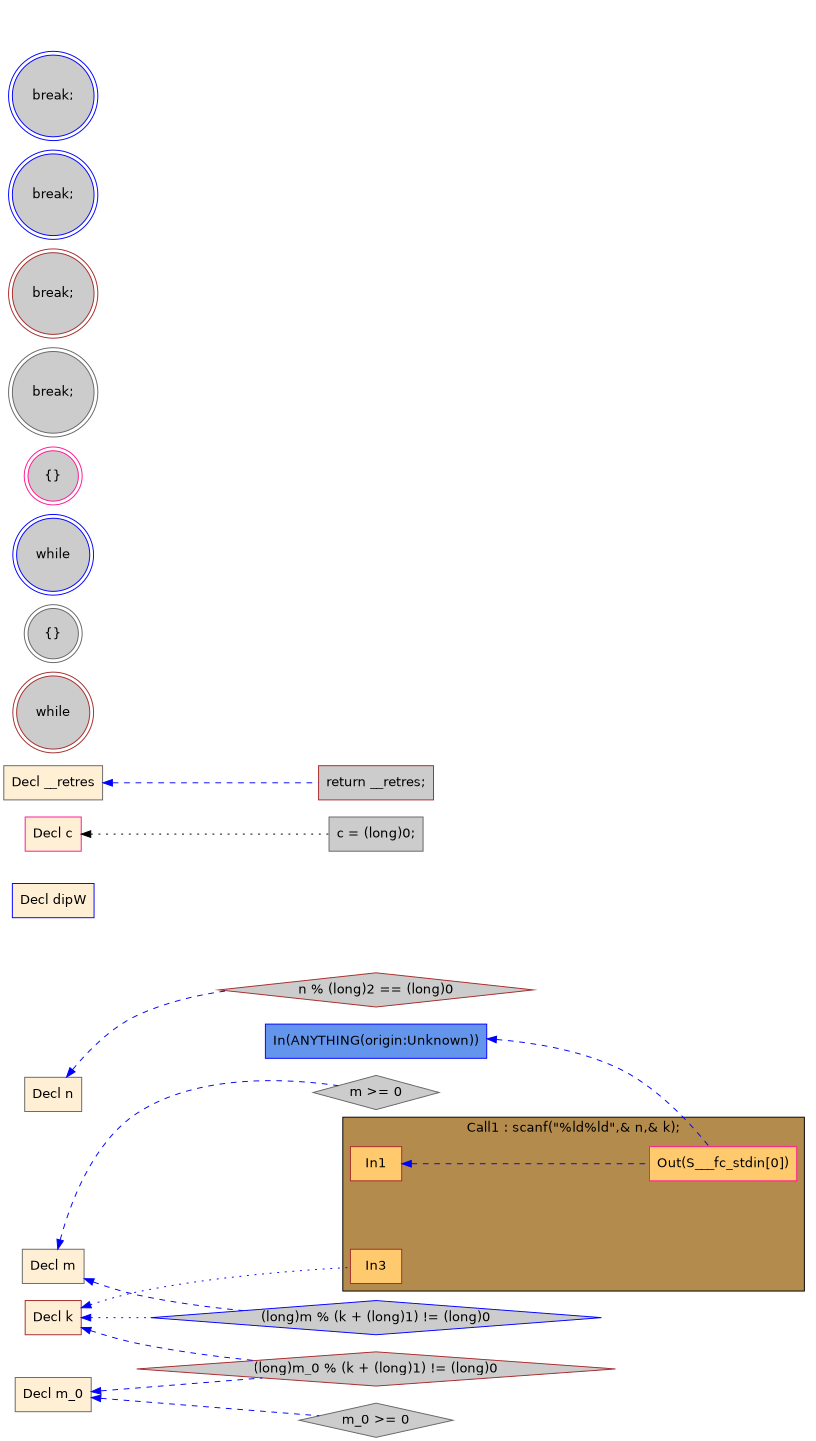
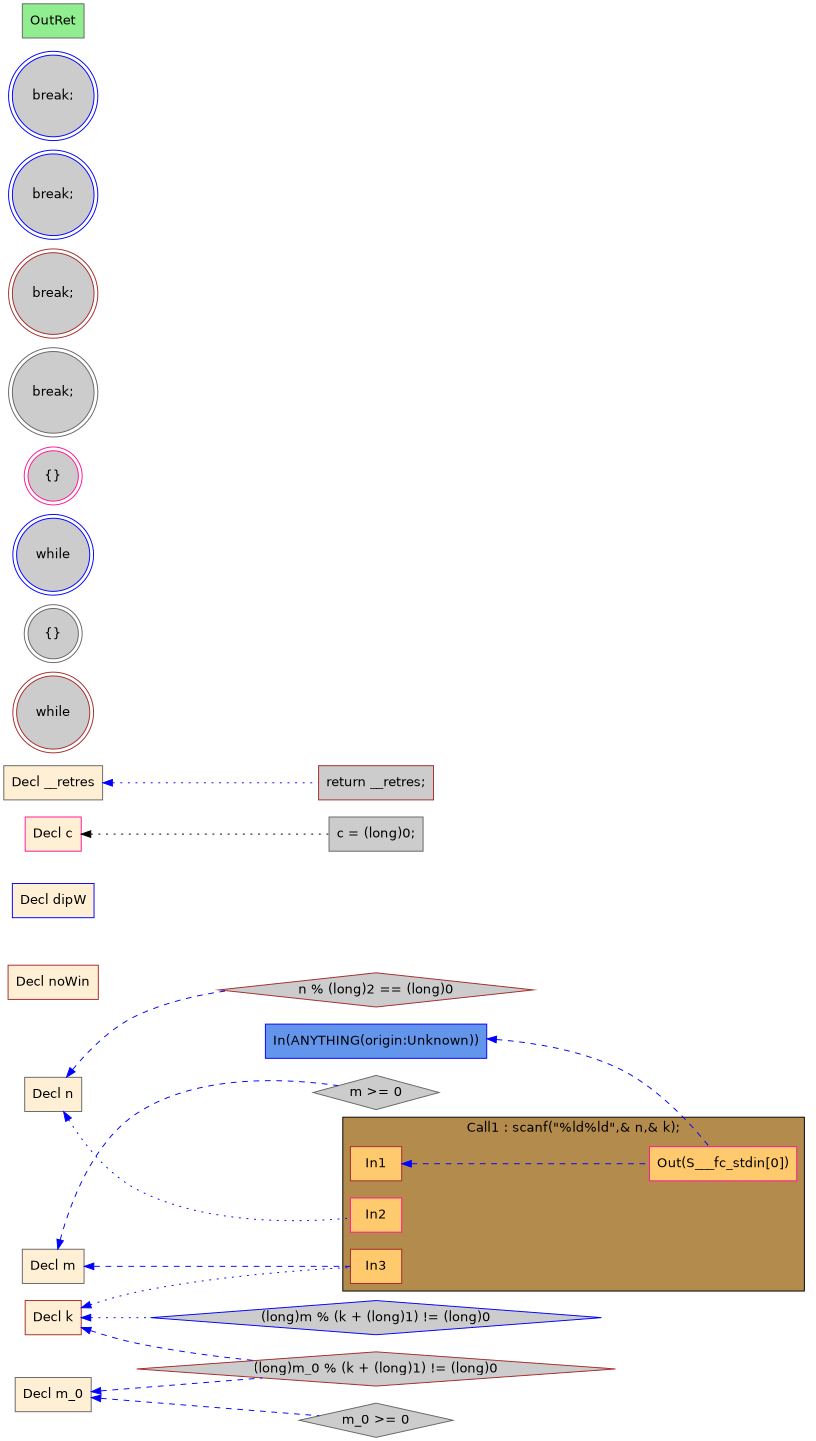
none -> (53, 21)
(216, 783) -> (216, 783)
none -> (53, 982)
none -> (376, 1215)
(167, 1301) -> (222, 1266)
